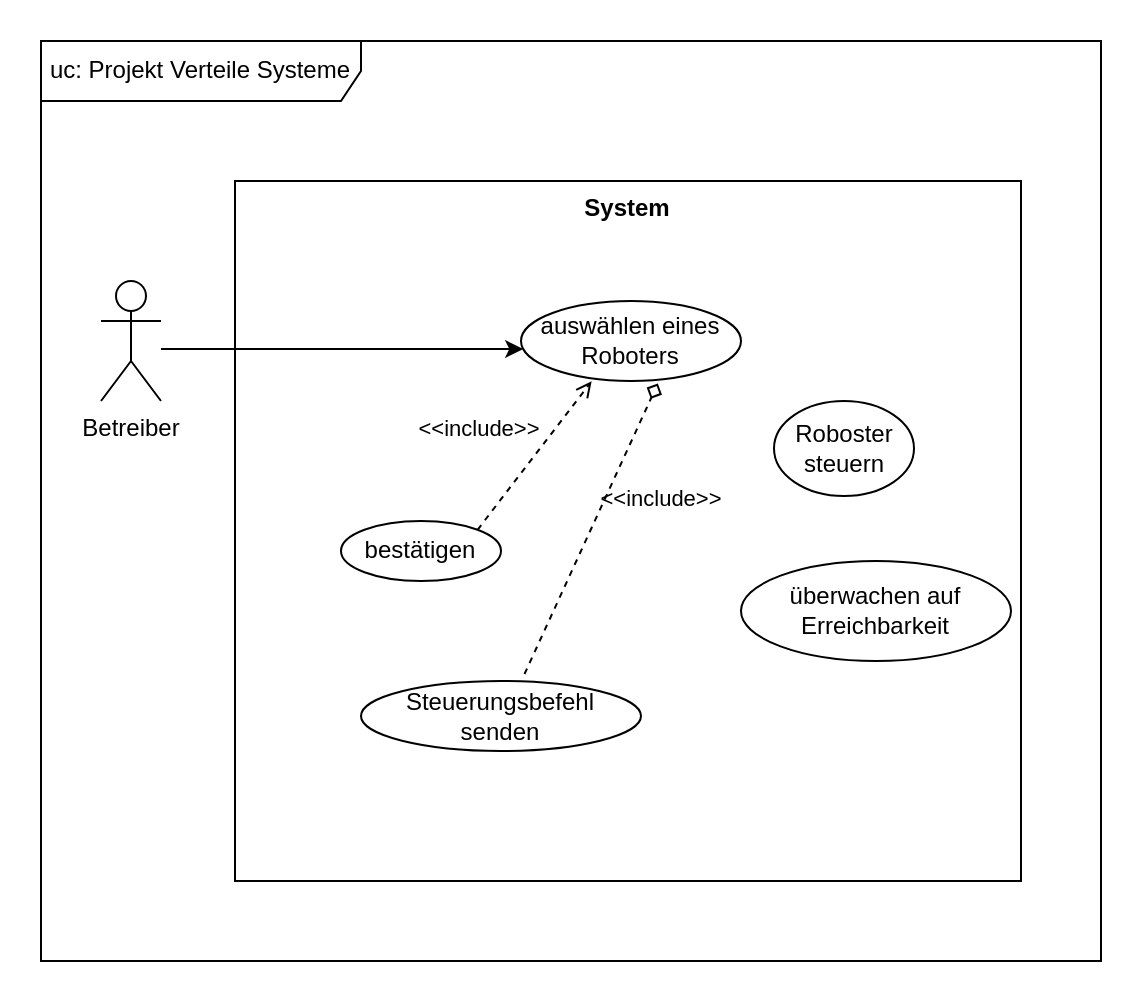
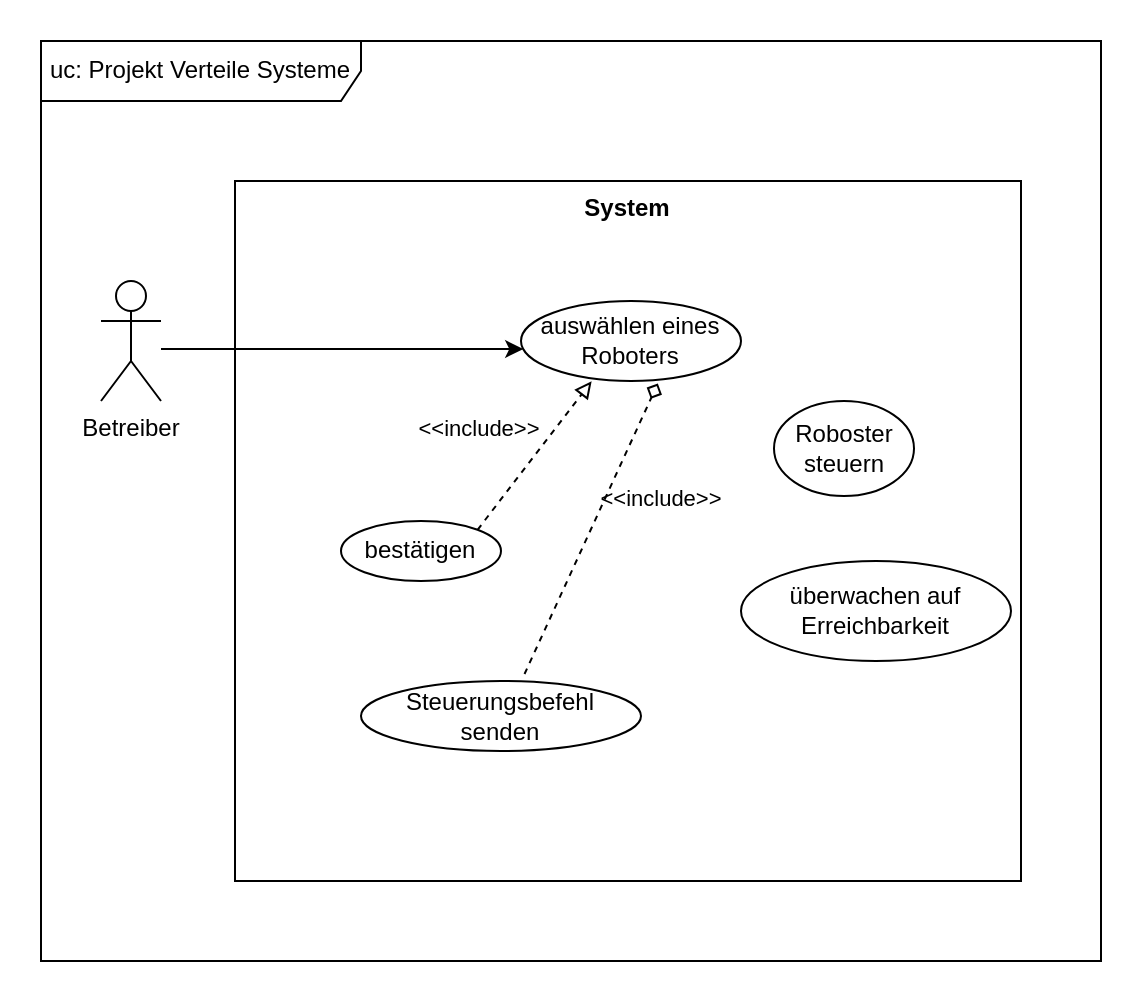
(584, 391) -> (581, 396)
